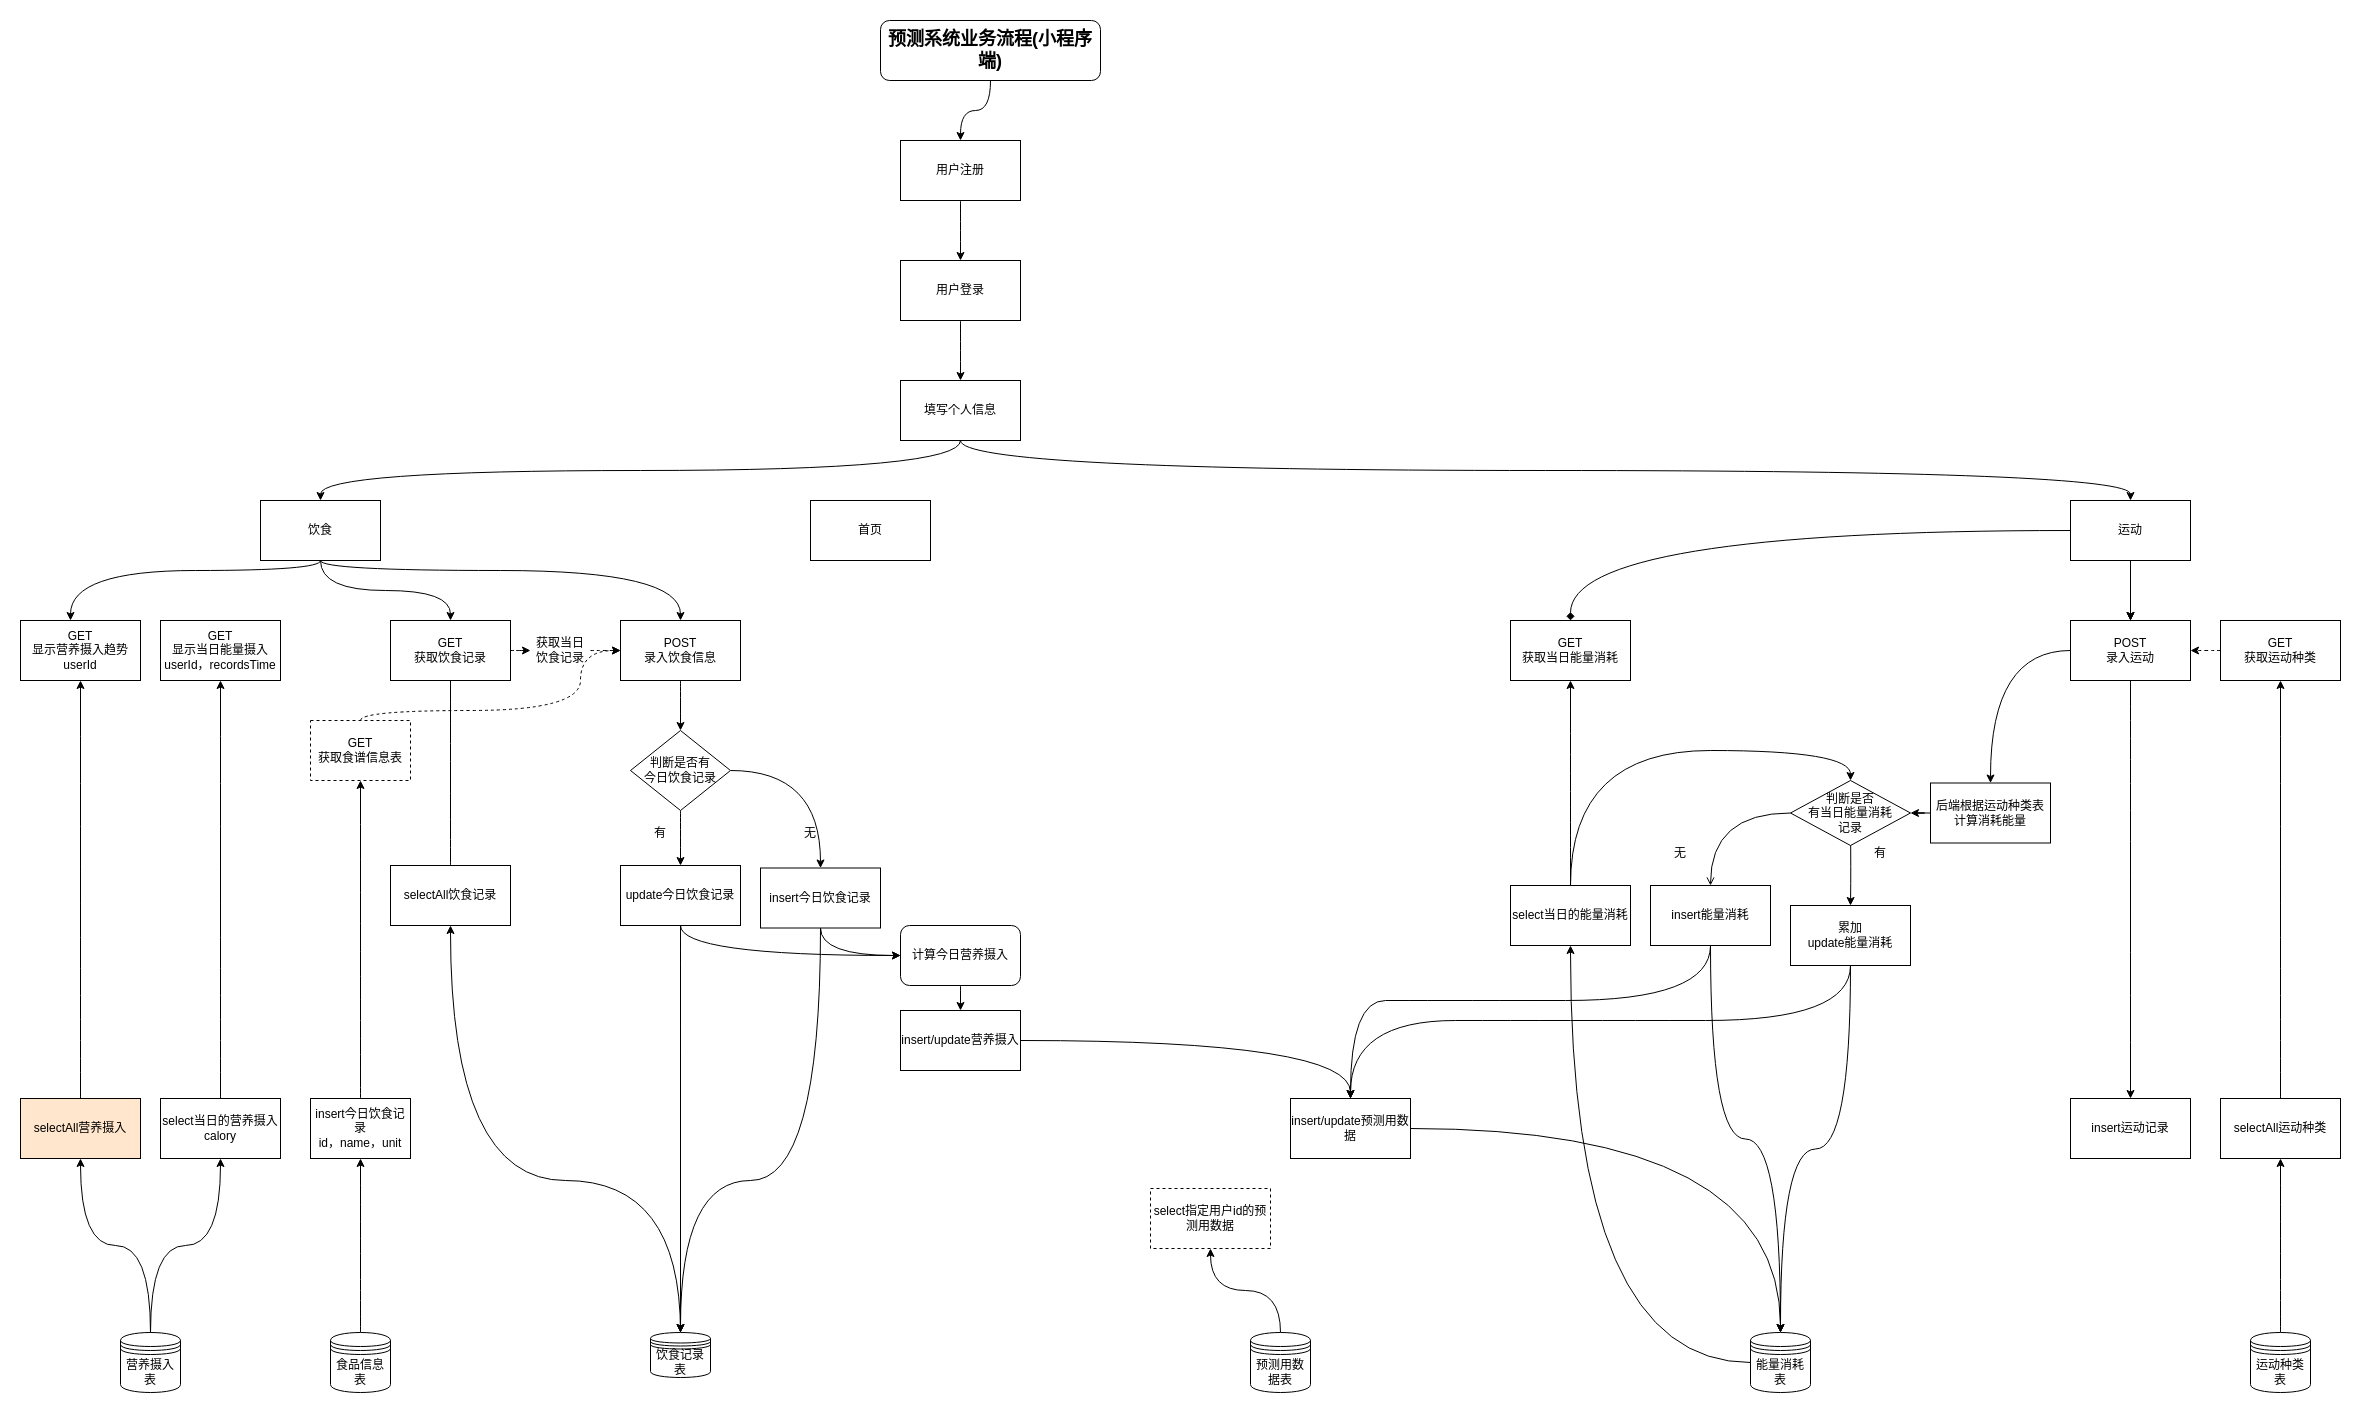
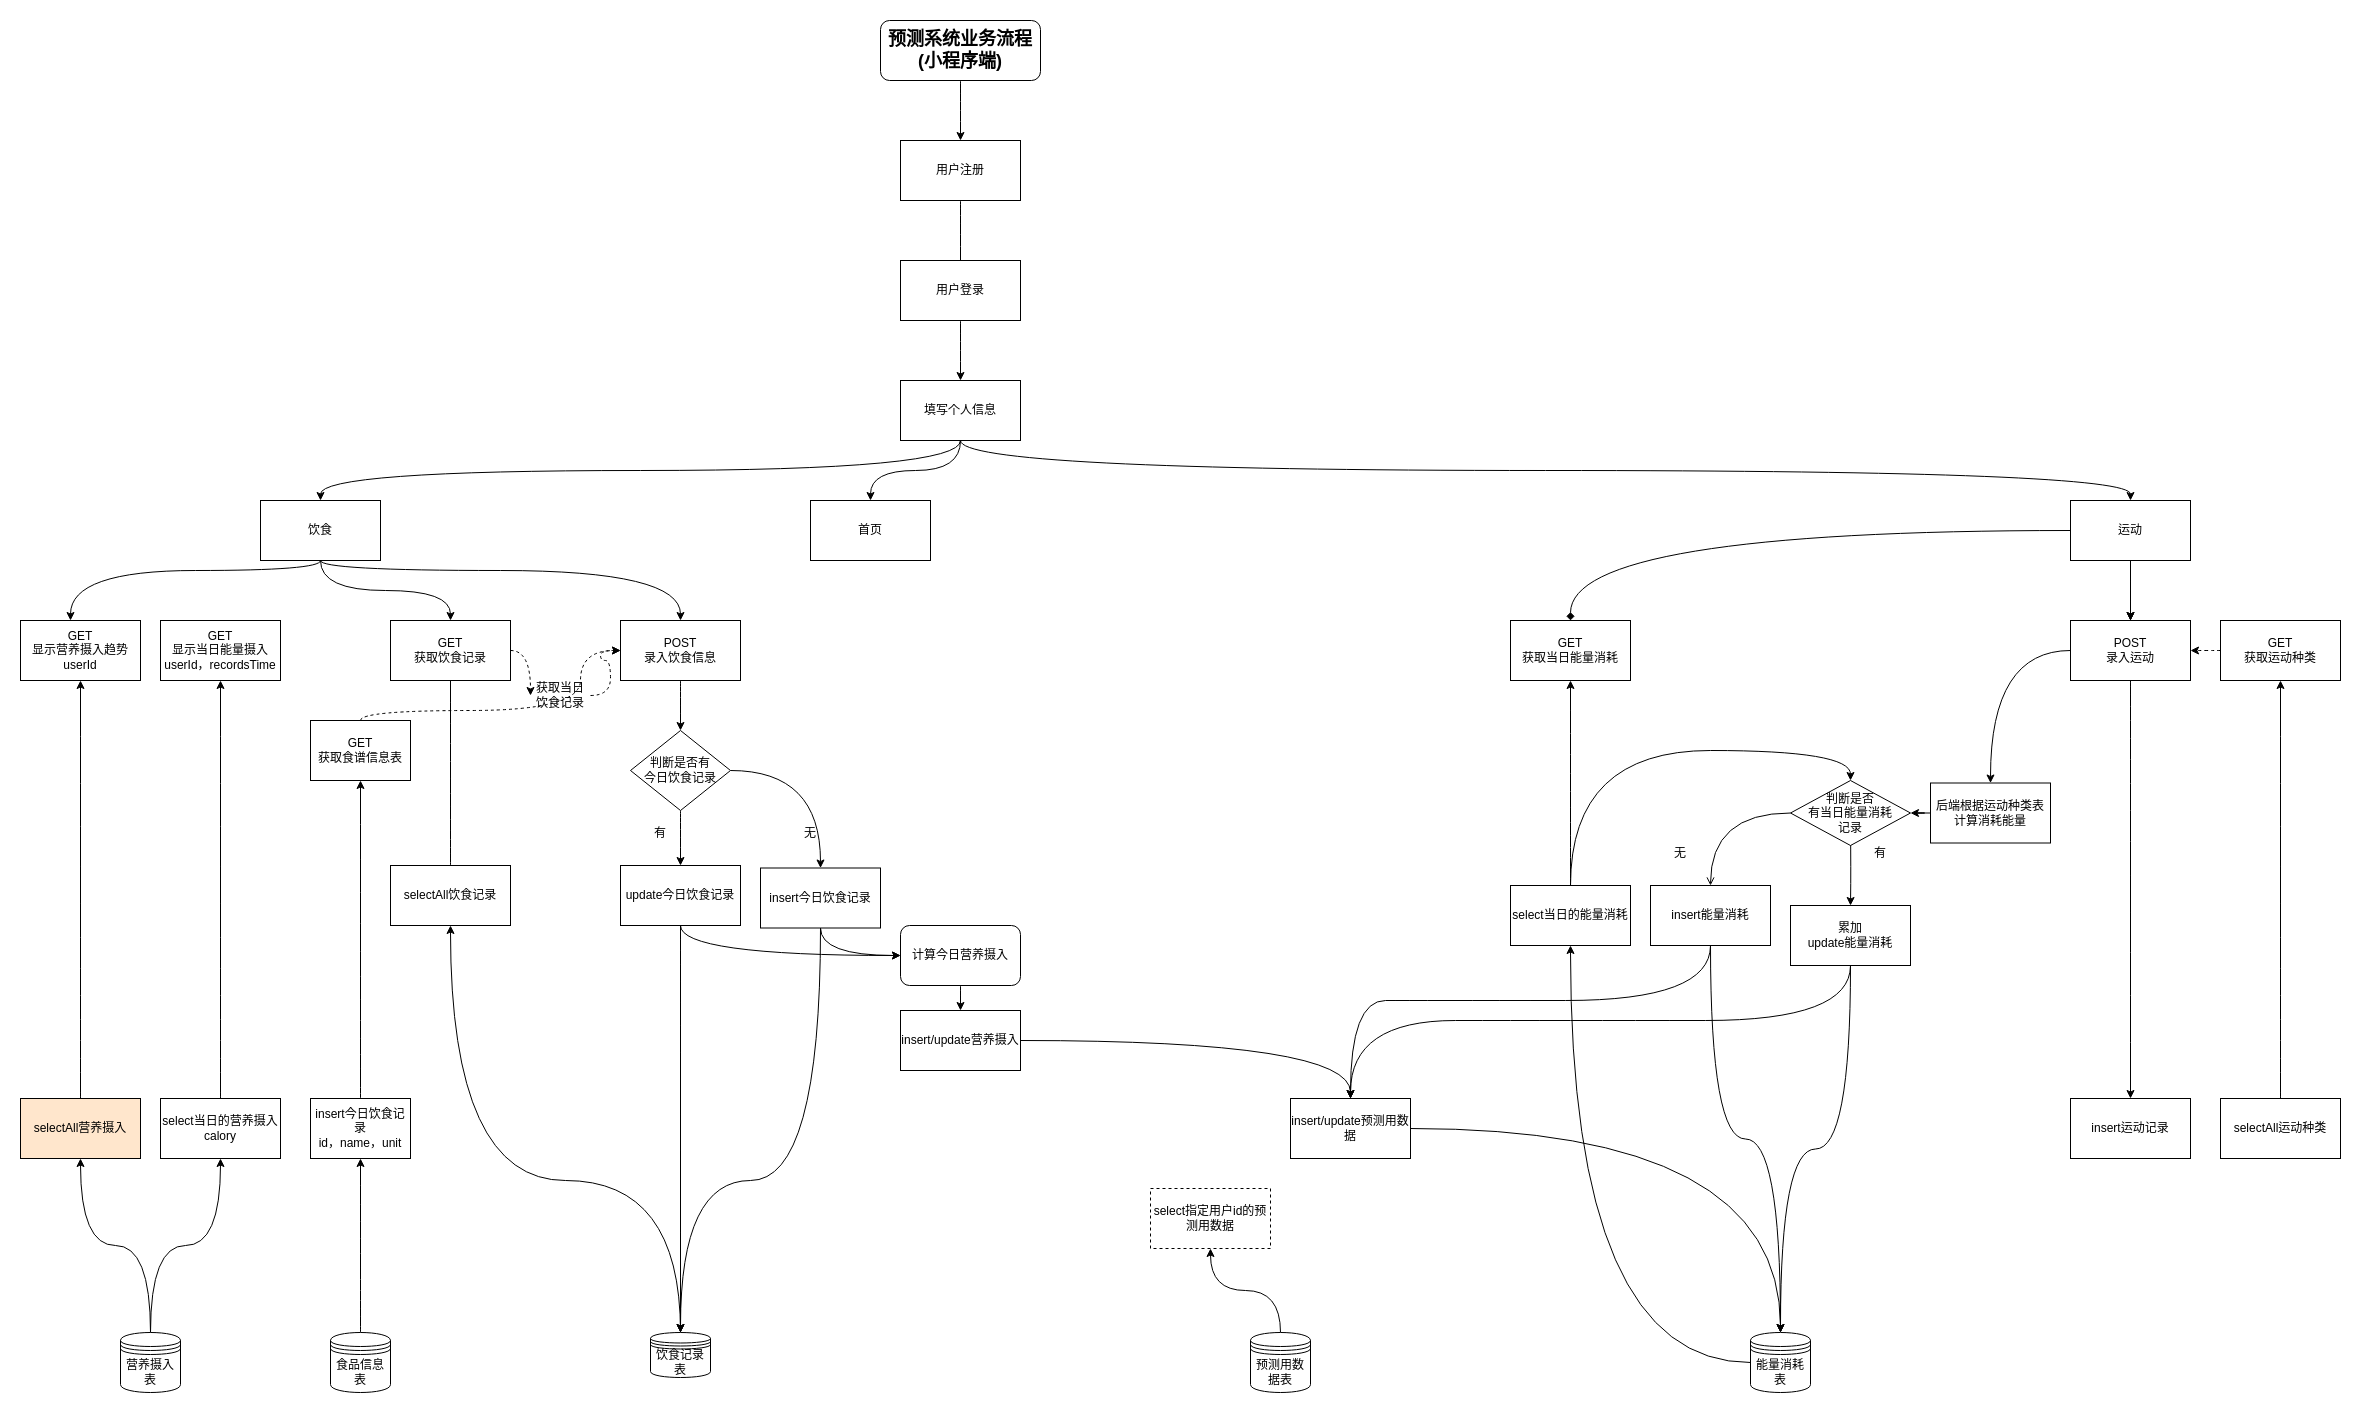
(991, 51) -> (961, 51)
(961, 252) -> (961, 255)
none -> (918, 470)
(561, 651) -> (561, 696)
(361, 751) -> (361, 751)
(2281, 1248) -> none
(2281, 1363) -> none
